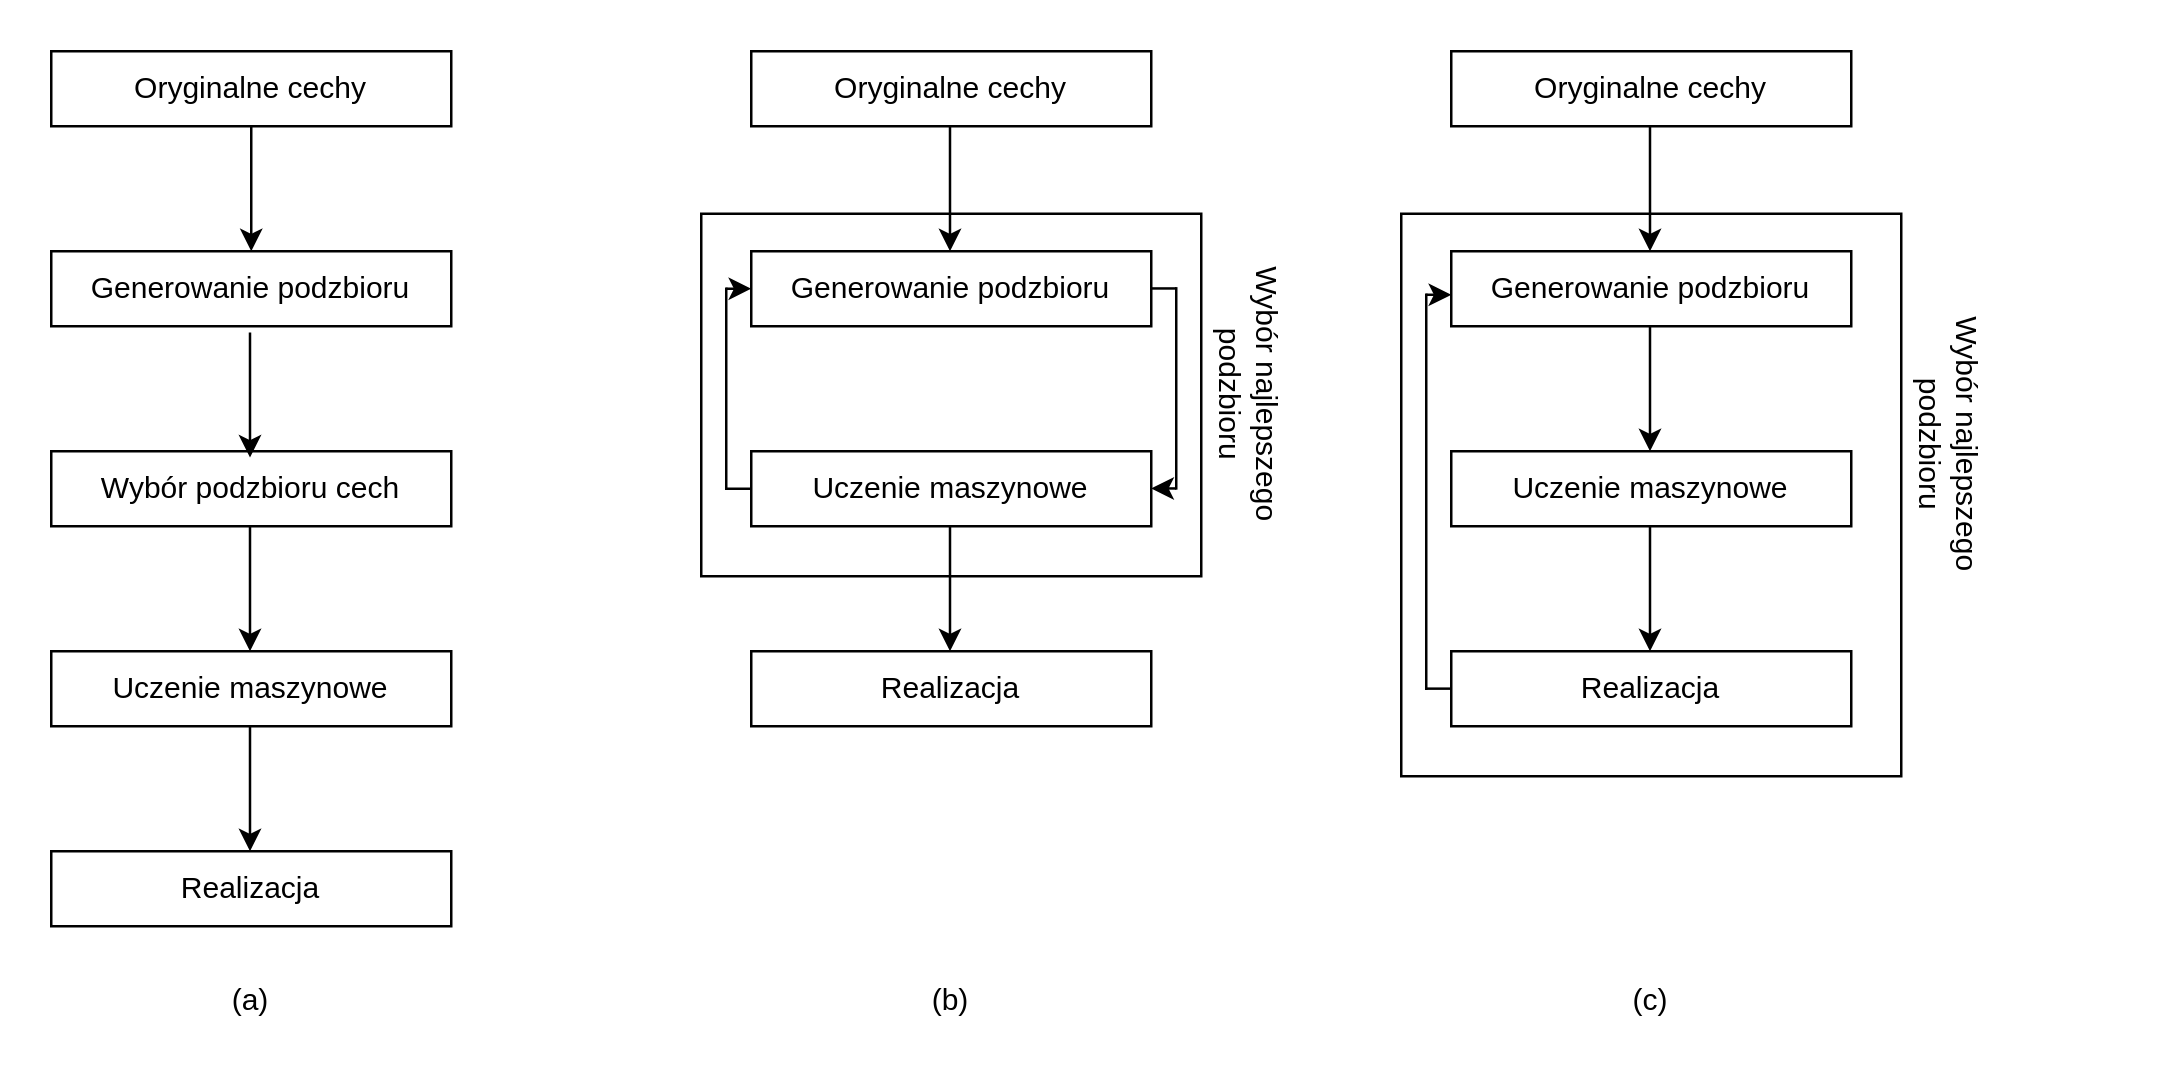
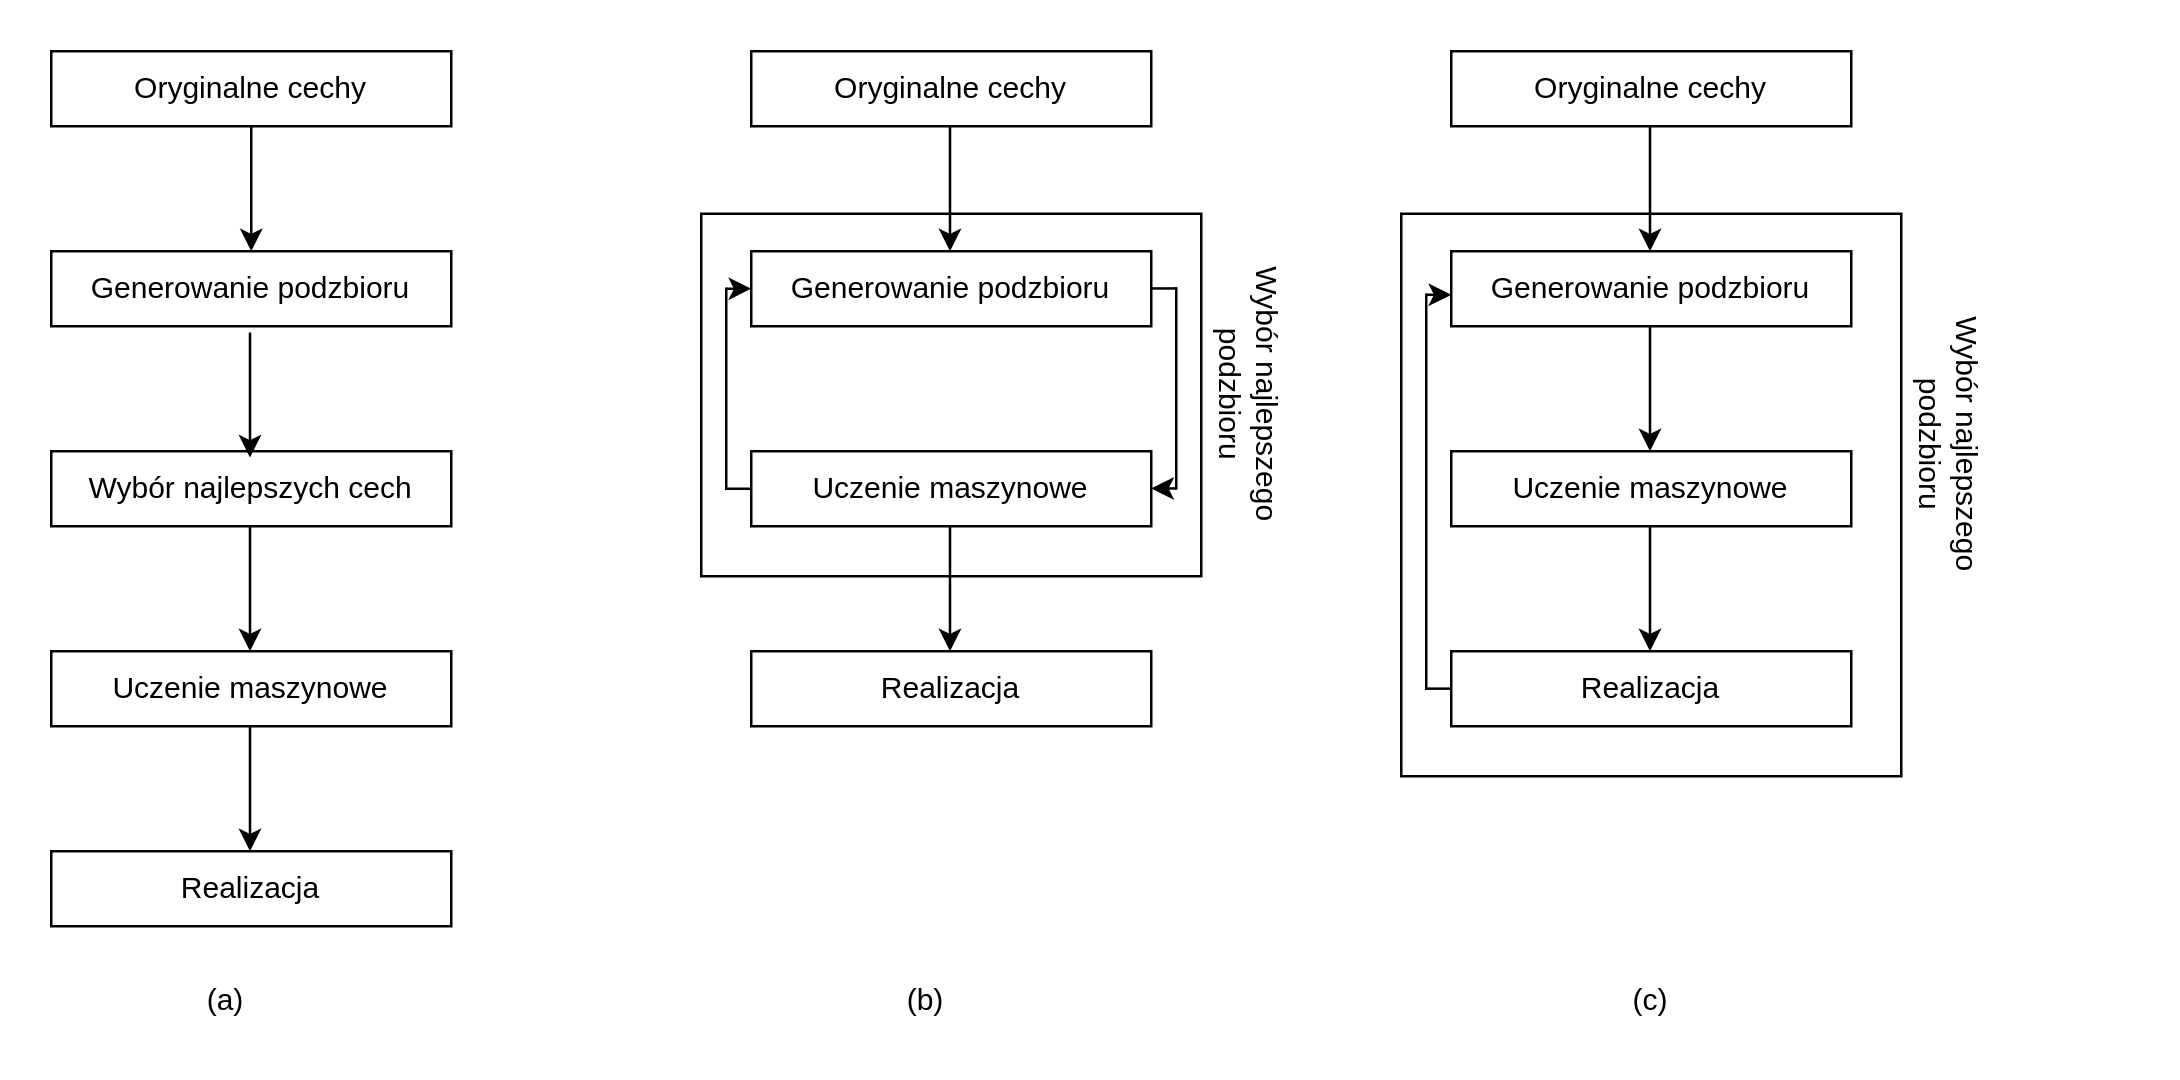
(251, 489) -> (251, 489)
(251, 1001) -> (226, 1001)
(951, 1001) -> (926, 1001)
